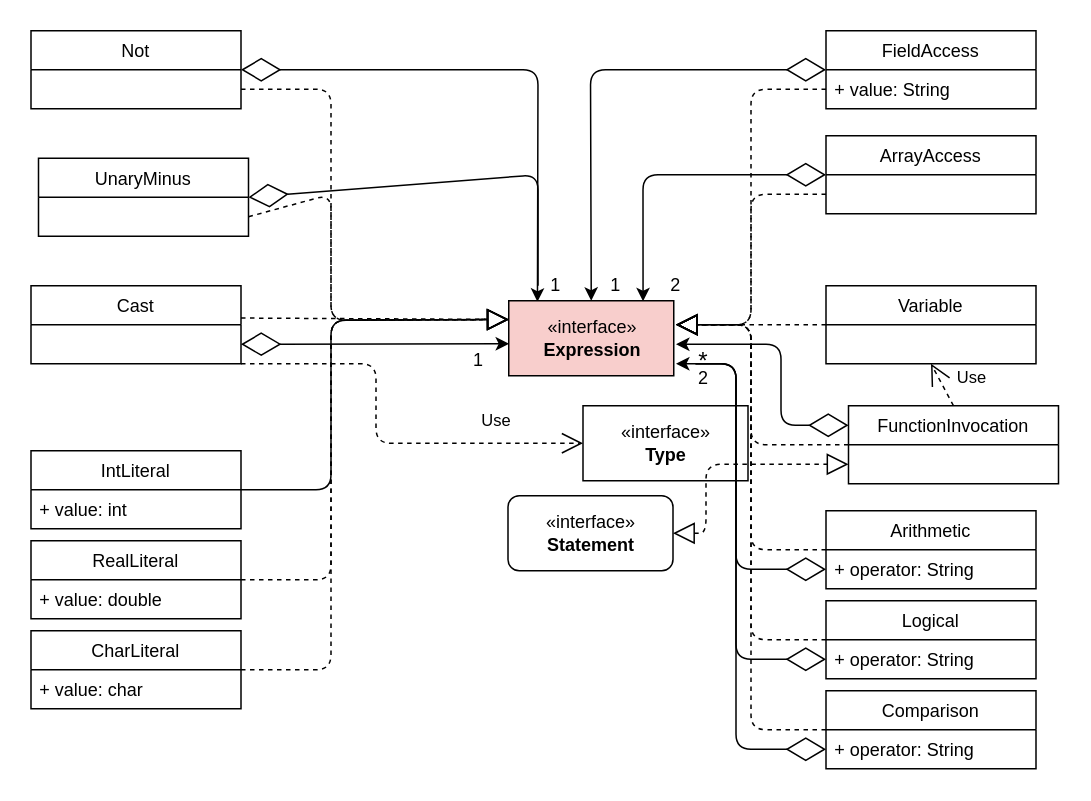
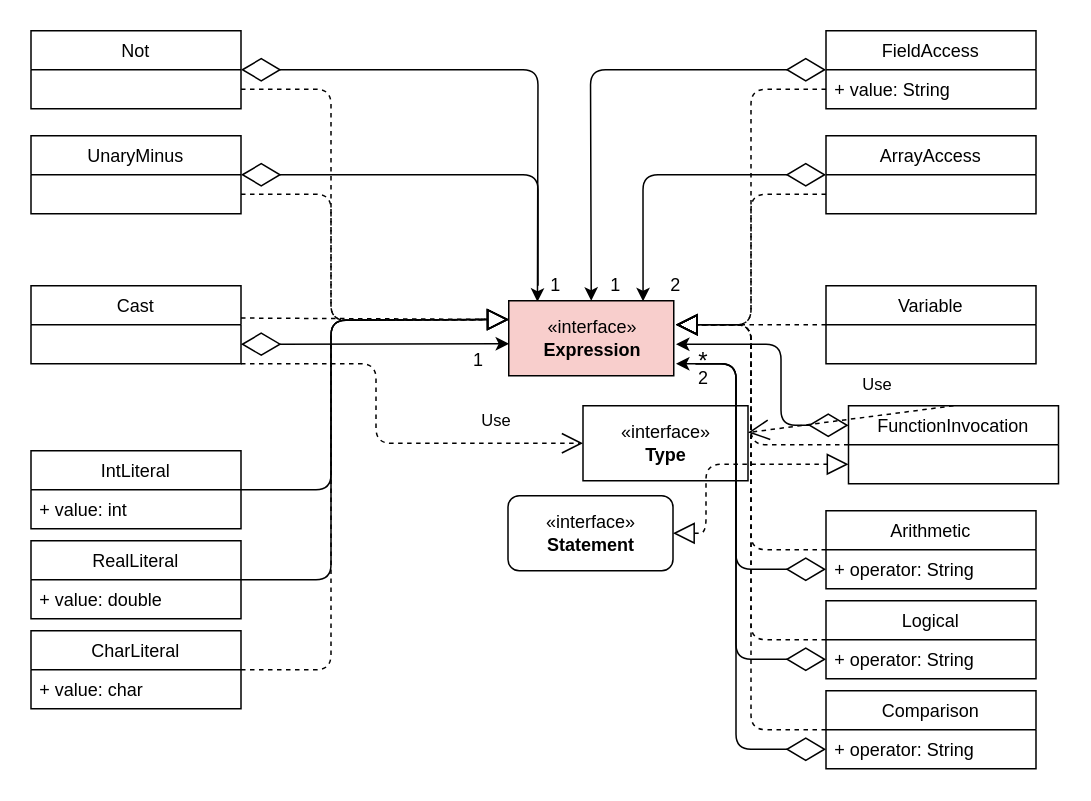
(143, 197) -> (136, 175)
(942, 385) -> (877, 416)
(285, 580) -> (285, 580)
